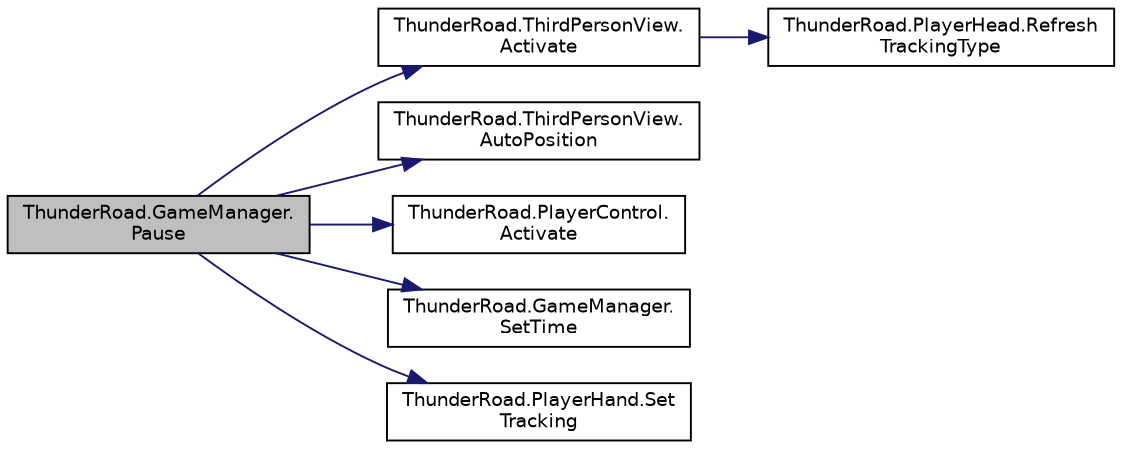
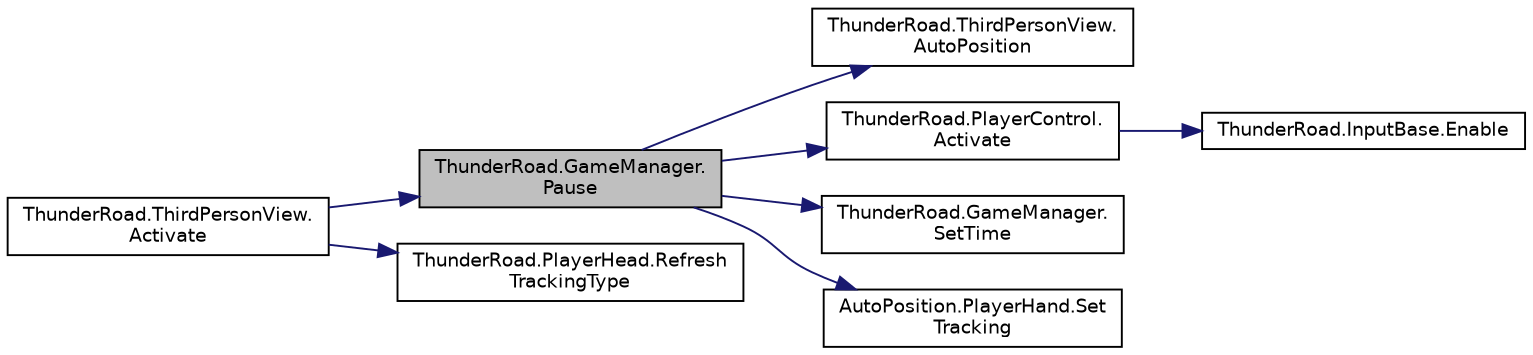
(297, 127) -> (364, 203)
none -> (1364, 131)
(539, 412) -> (973, 318)
